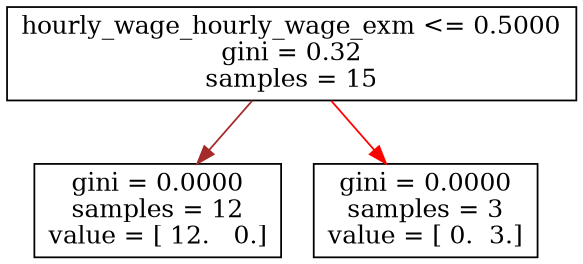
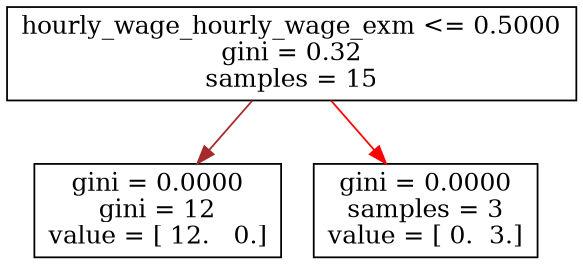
(158, 211) -> (158, 211)
